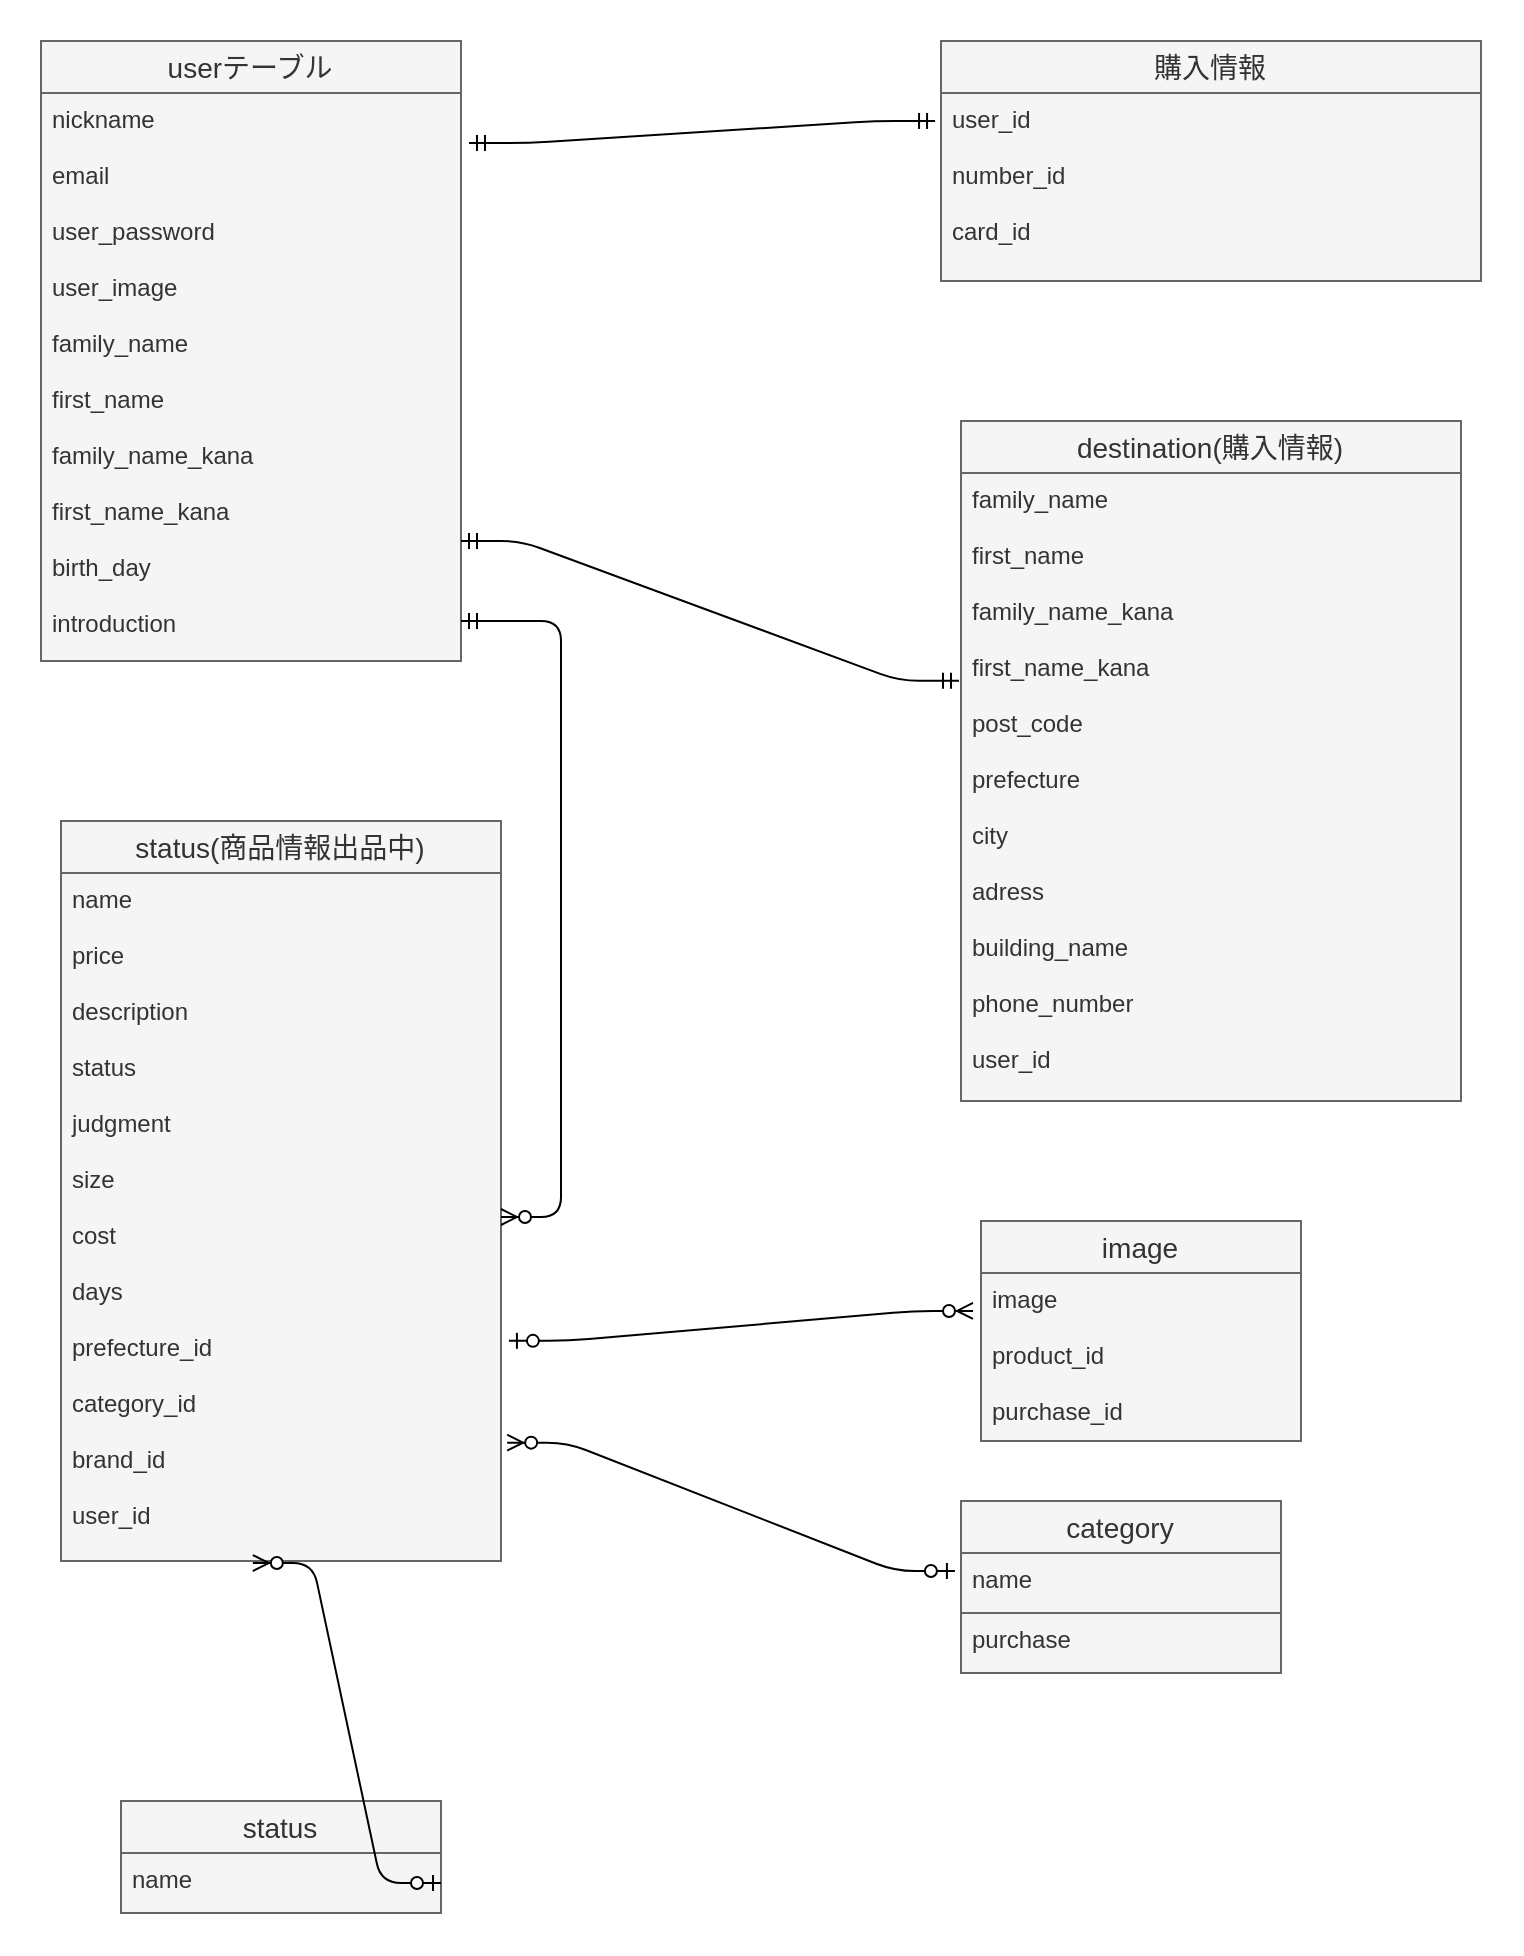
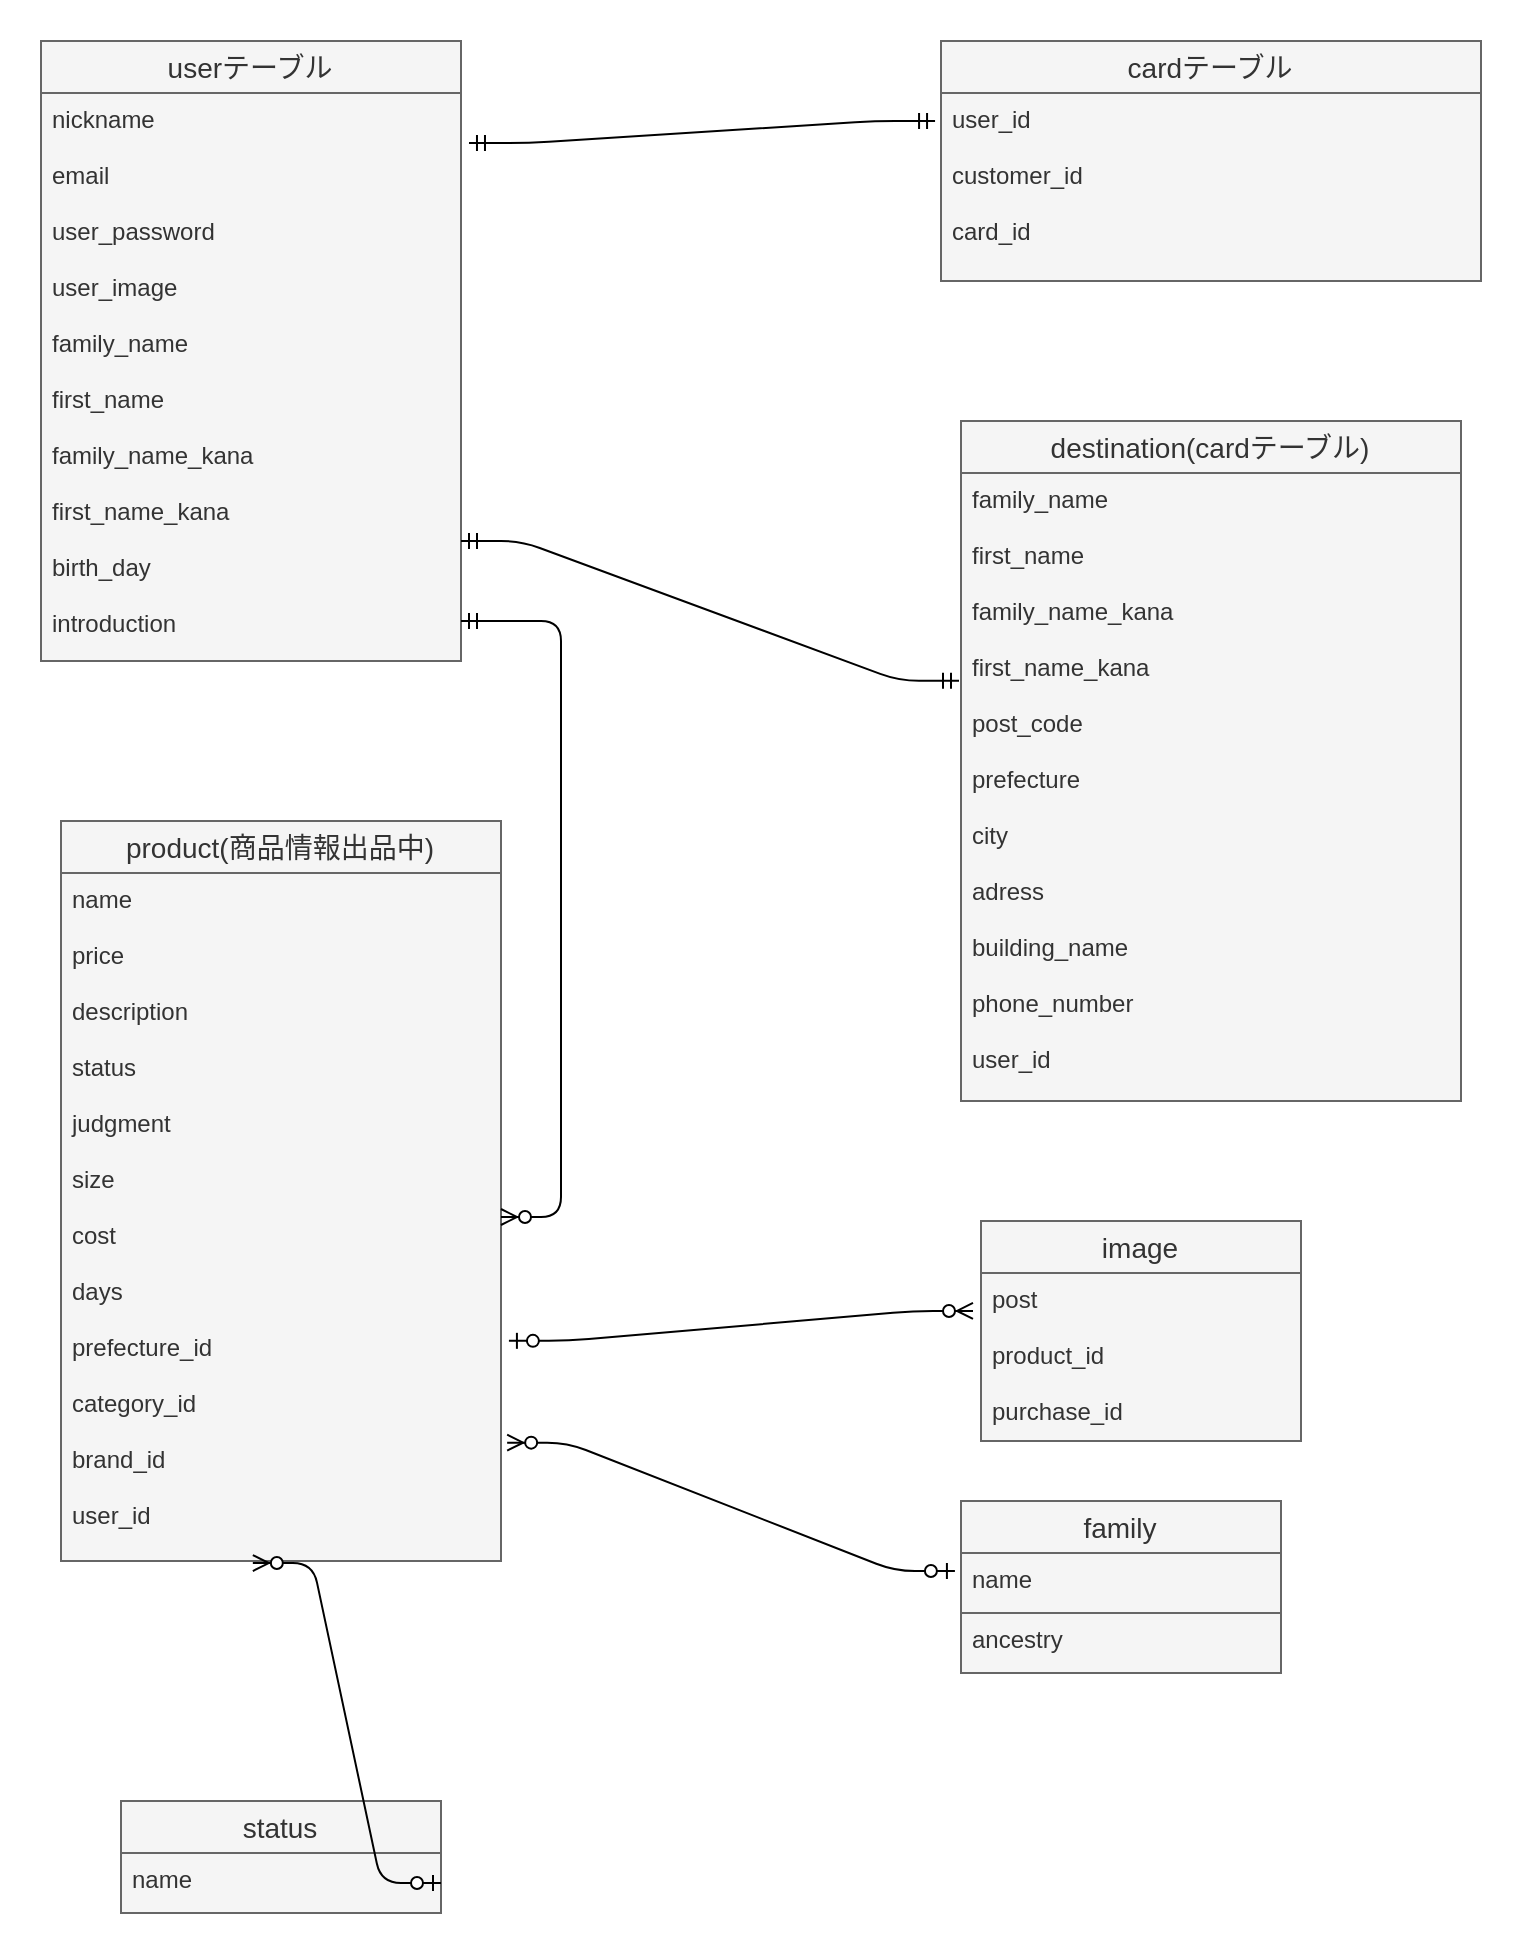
(1210, 69) -> (1210, 69)
(996, 120) -> (996, 120)
(1210, 449) -> (1210, 449)
(280, 849) -> (280, 849)
(1022, 1300) -> (1019, 1300)
(1120, 1529) -> (1120, 1529)
(1026, 1640) -> (1026, 1640)
